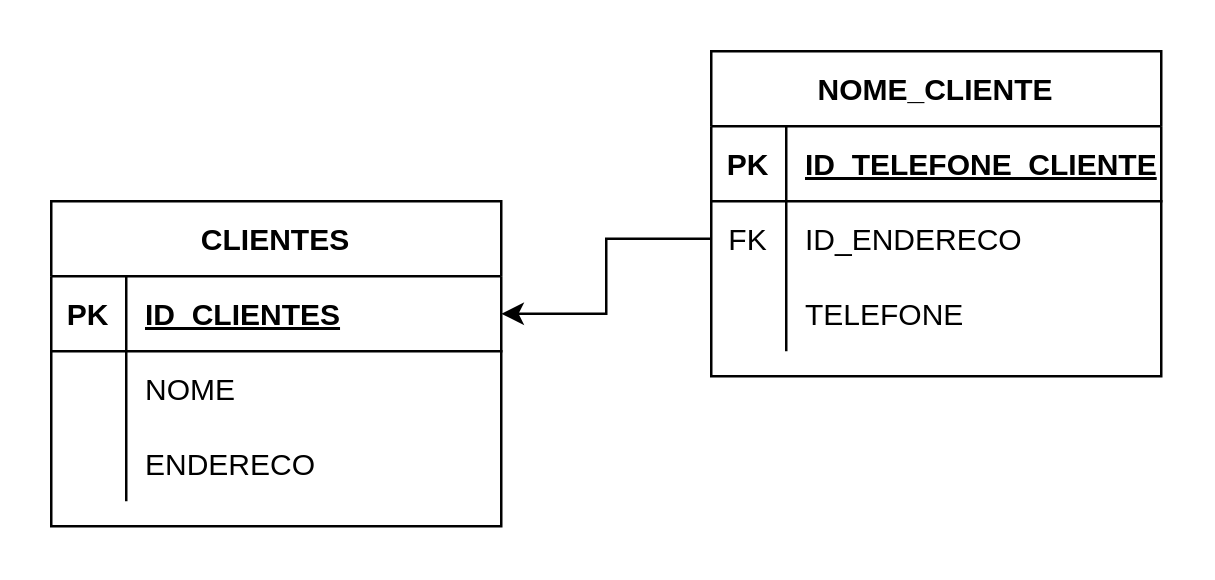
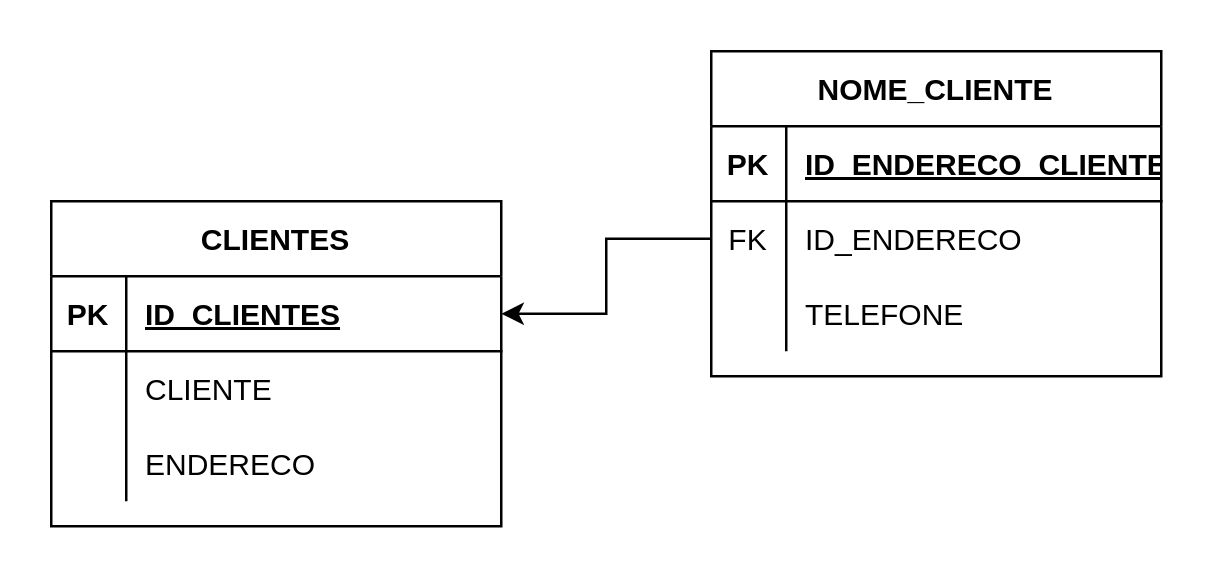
(965, 165) -> (965, 165)
(179, 390) -> (204, 390)
